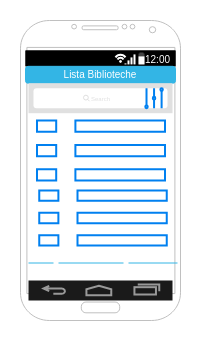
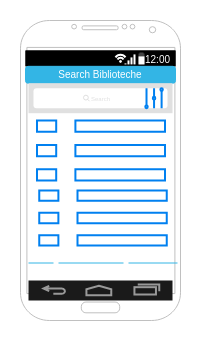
(101, 75) -> (101, 75)
